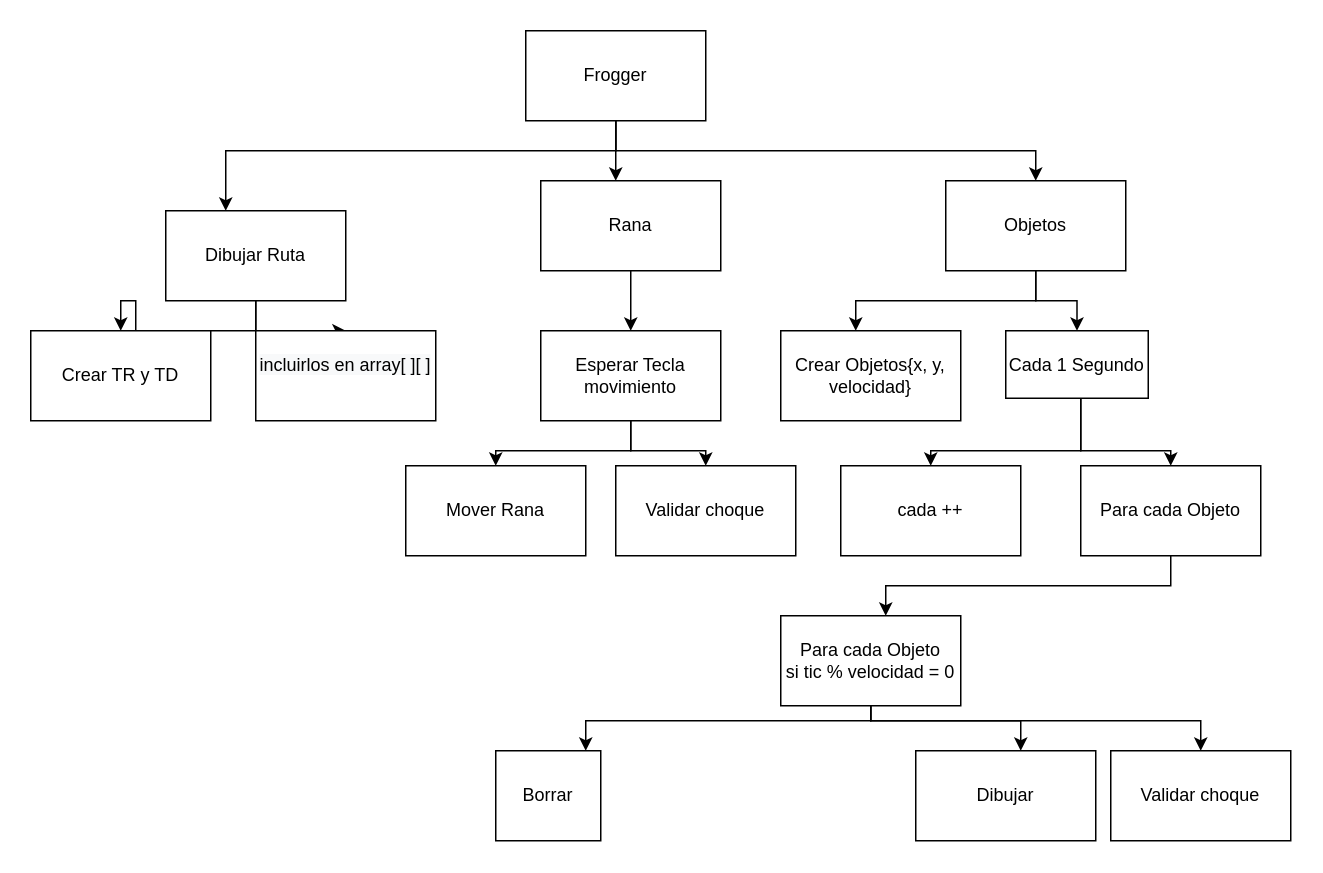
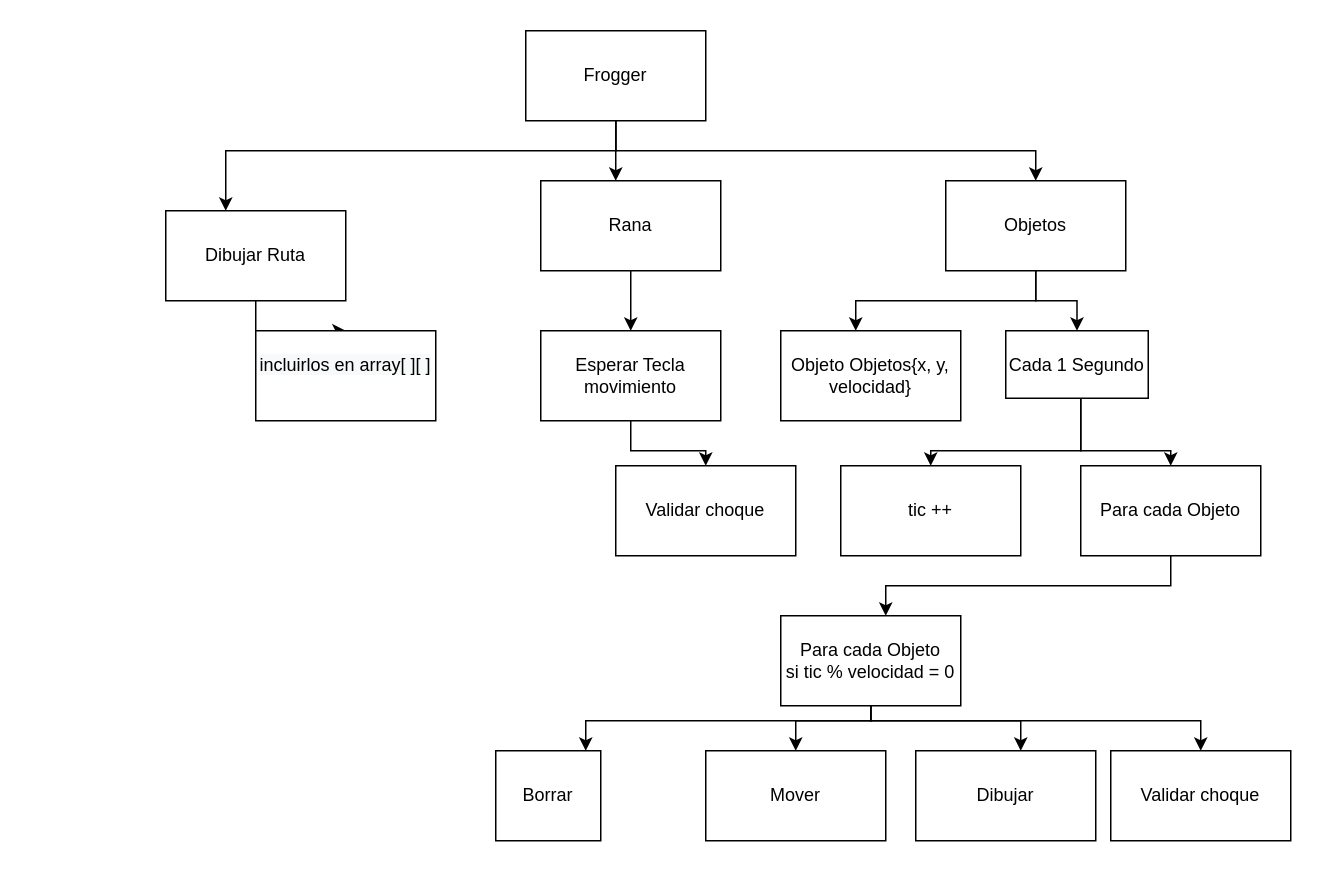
(163, 331) -> none
(121, 376) -> none
(871, 376) -> (871, 376)
(560, 451) -> none
(496, 511) -> none
(931, 511) -> (931, 511)
none -> (796, 731)
none -> (796, 796)
